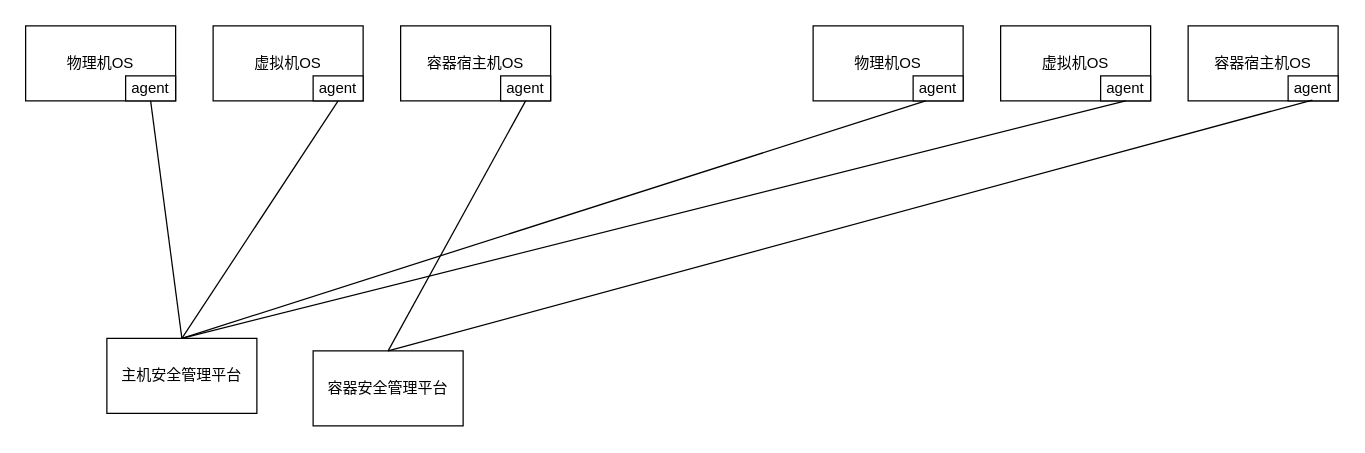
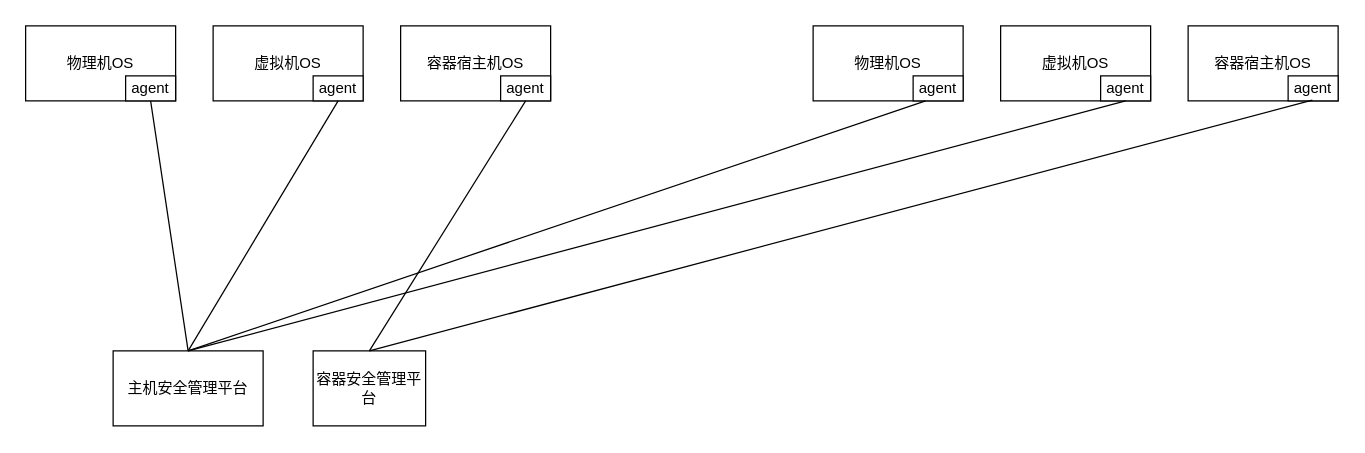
(182, 376) -> (188, 388)
(388, 388) -> (369, 388)
